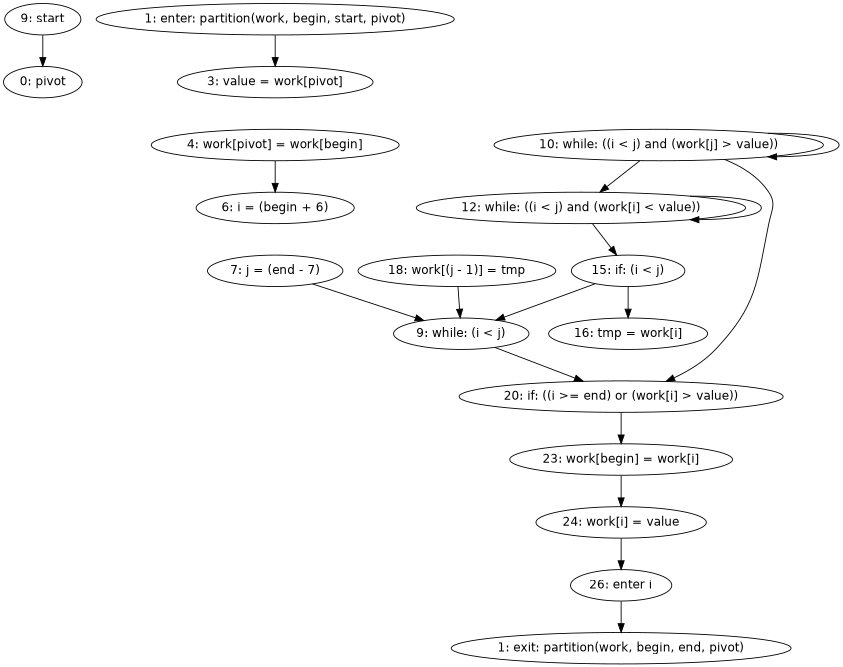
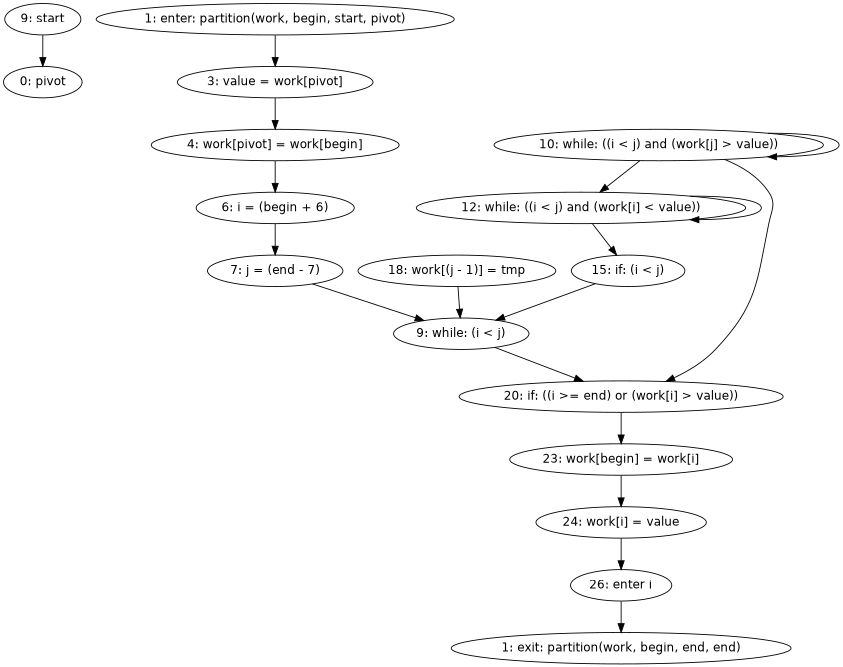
none -> (275, 109)
none -> (275, 235)
(628, 334) -> none
(621, 648) -> (621, 648)
